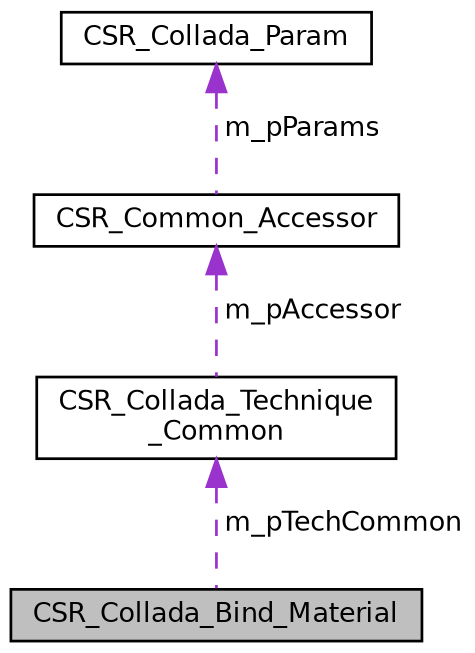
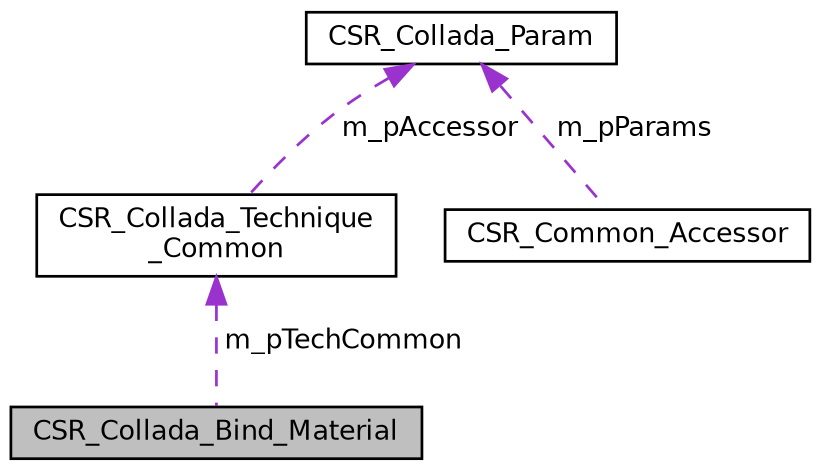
(216, 326) -> (314, 130)
